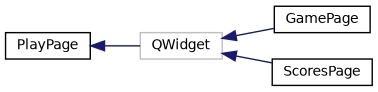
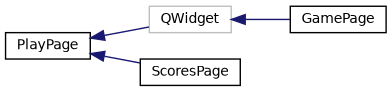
(254, 59) -> (122, 60)
